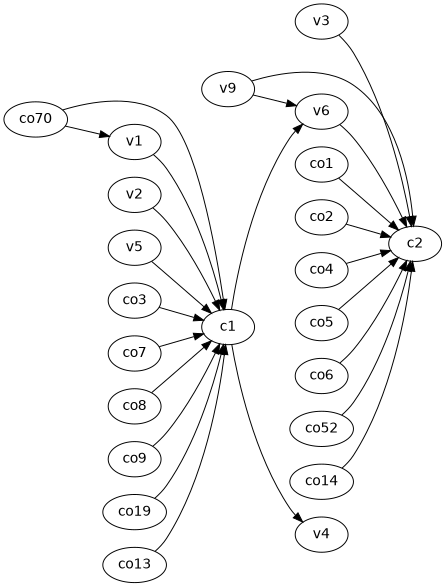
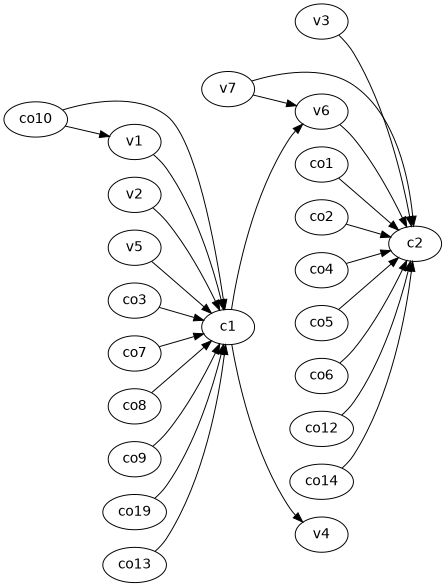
(228, 89) -> (228, 89)
(36, 119) -> (36, 119)
(322, 429) -> (322, 429)
